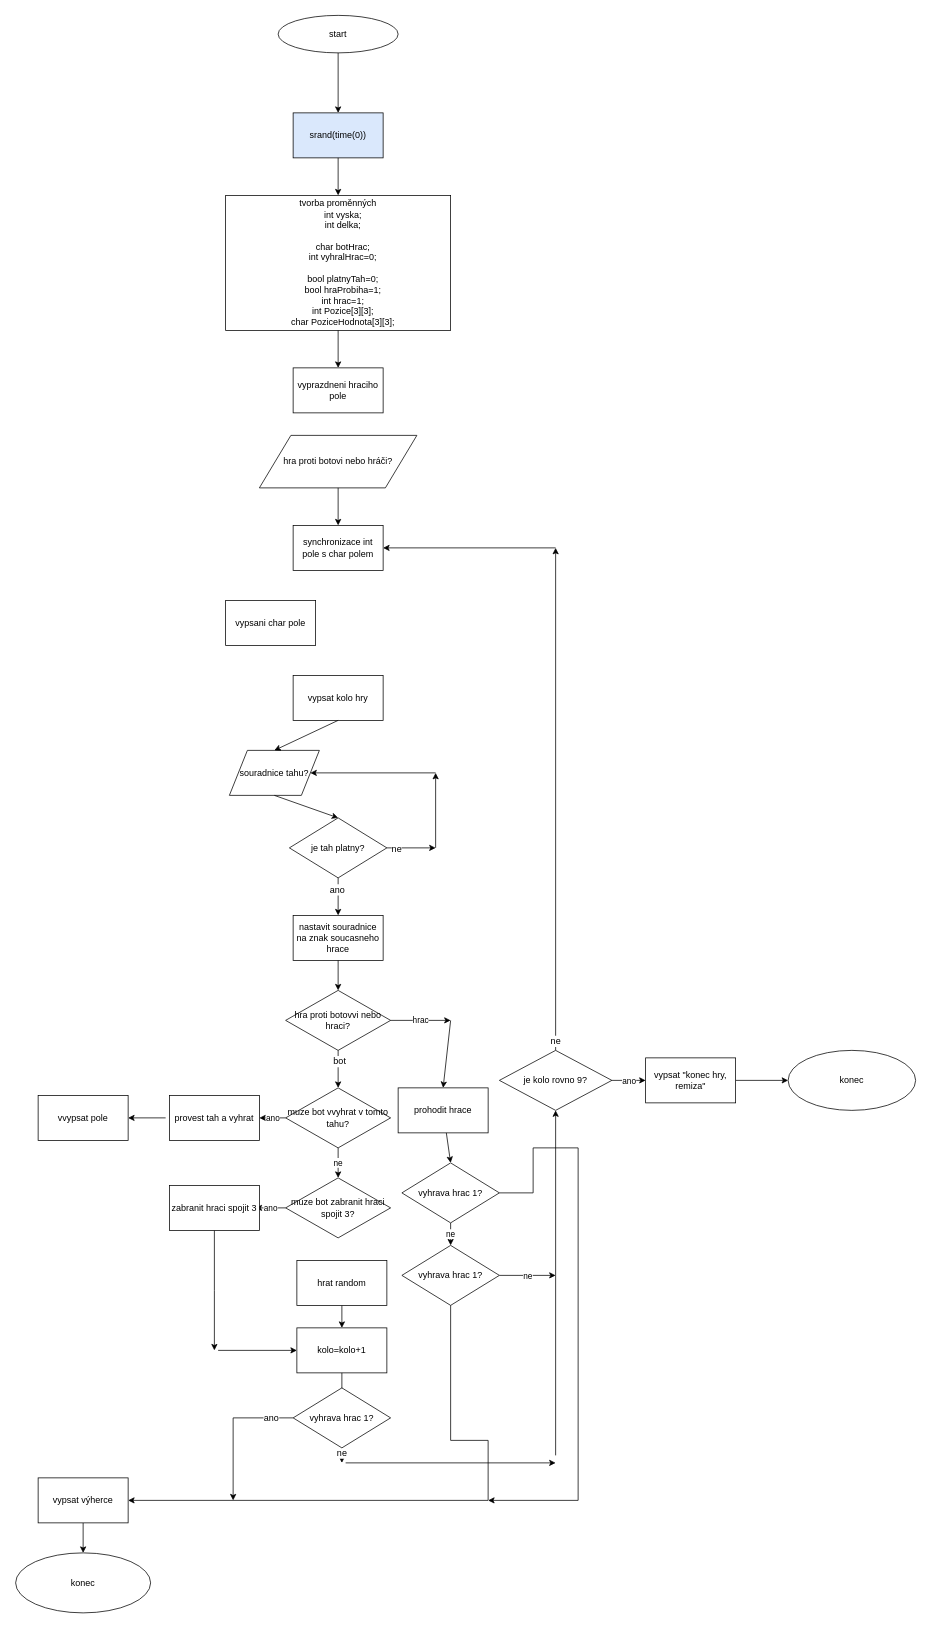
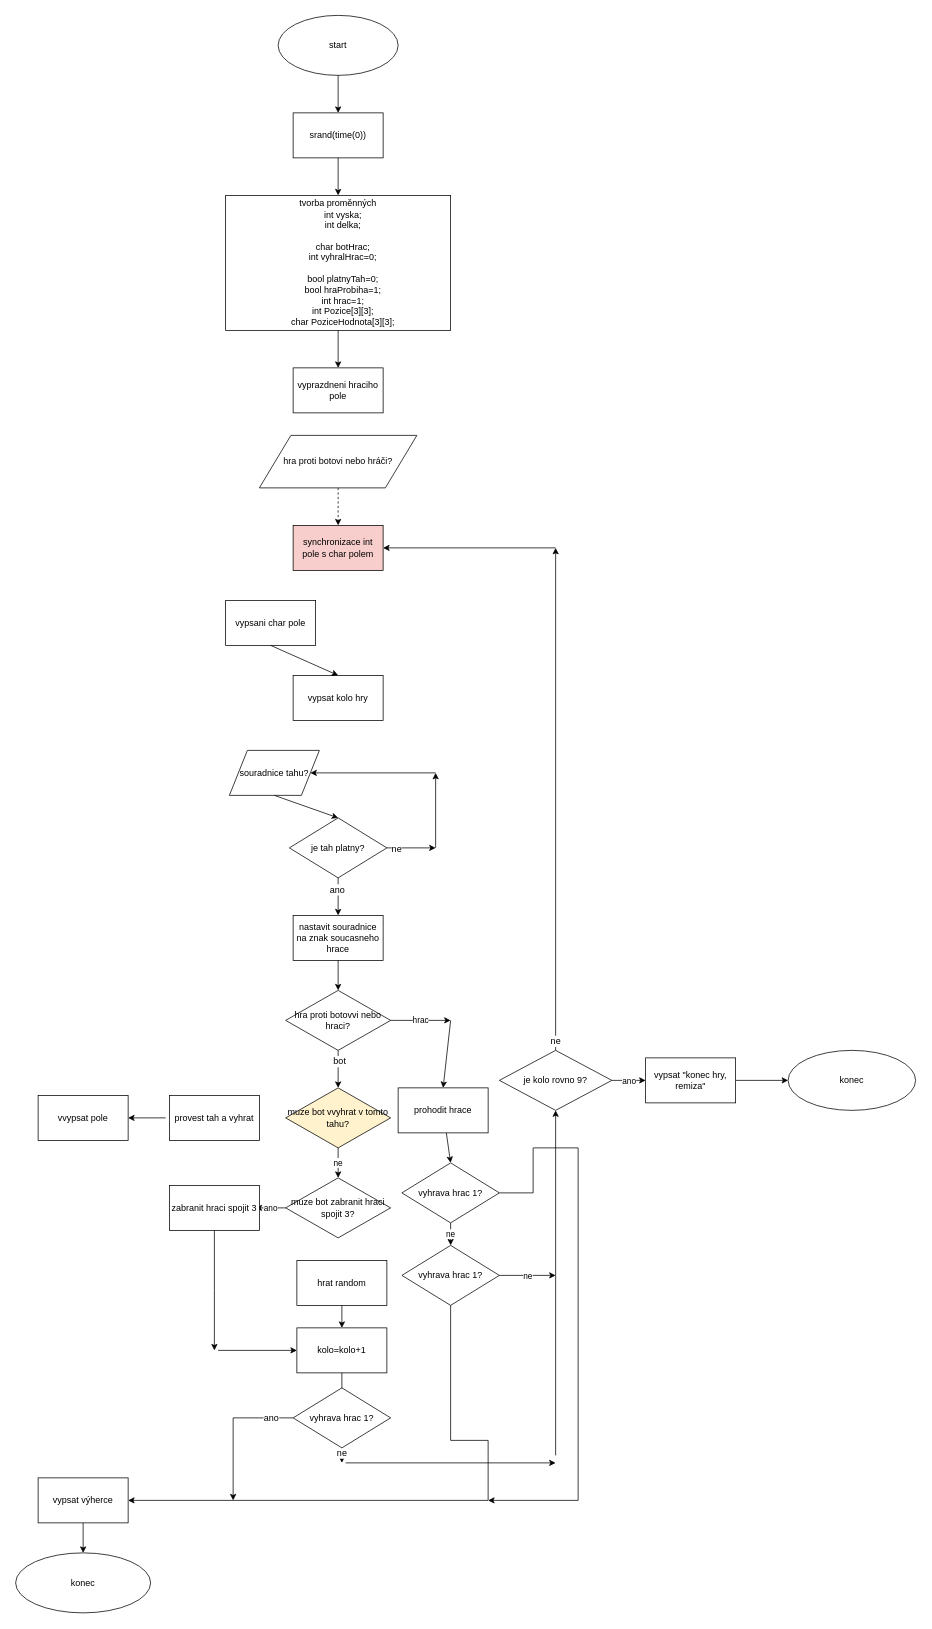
(338, 34) -> (338, 45)
(338, 135) -> (338, 135)
(338, 503) -> (338, 503)
(338, 548) -> (338, 548)
none -> (301, 659)
(308, 735) -> none
(272, 1118) -> none
(338, 1118) -> (338, 1118)
